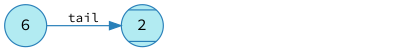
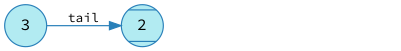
(26, 26) -> (26, 26)
